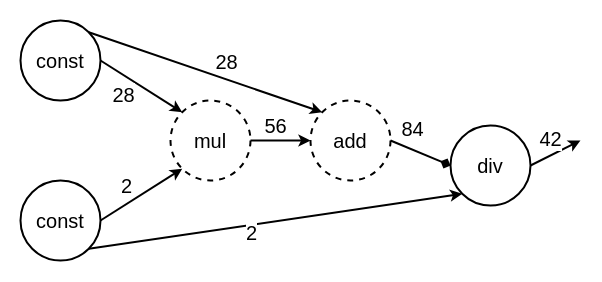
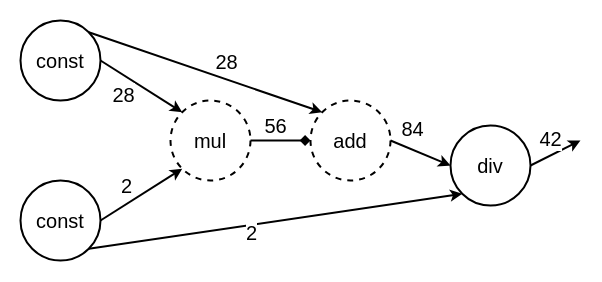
(300, 141) -> (299, 141)
(440, 161) -> (441, 162)
